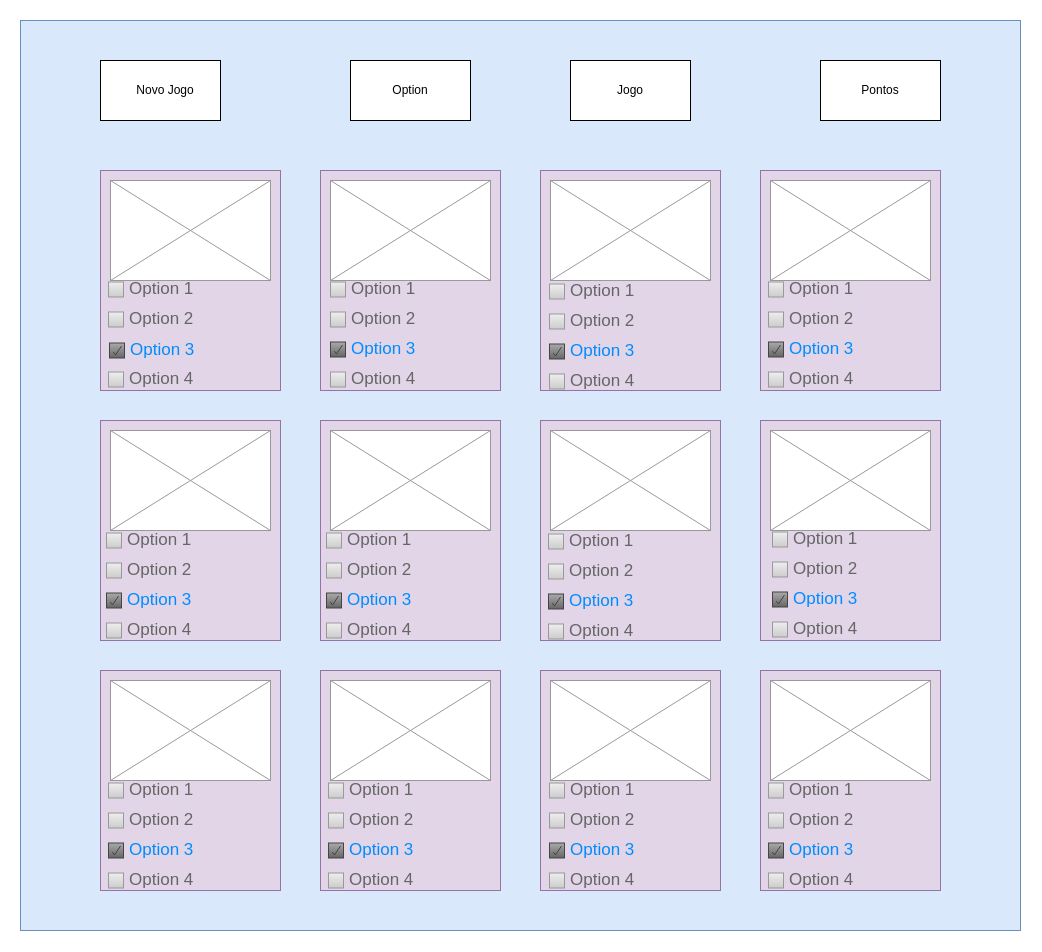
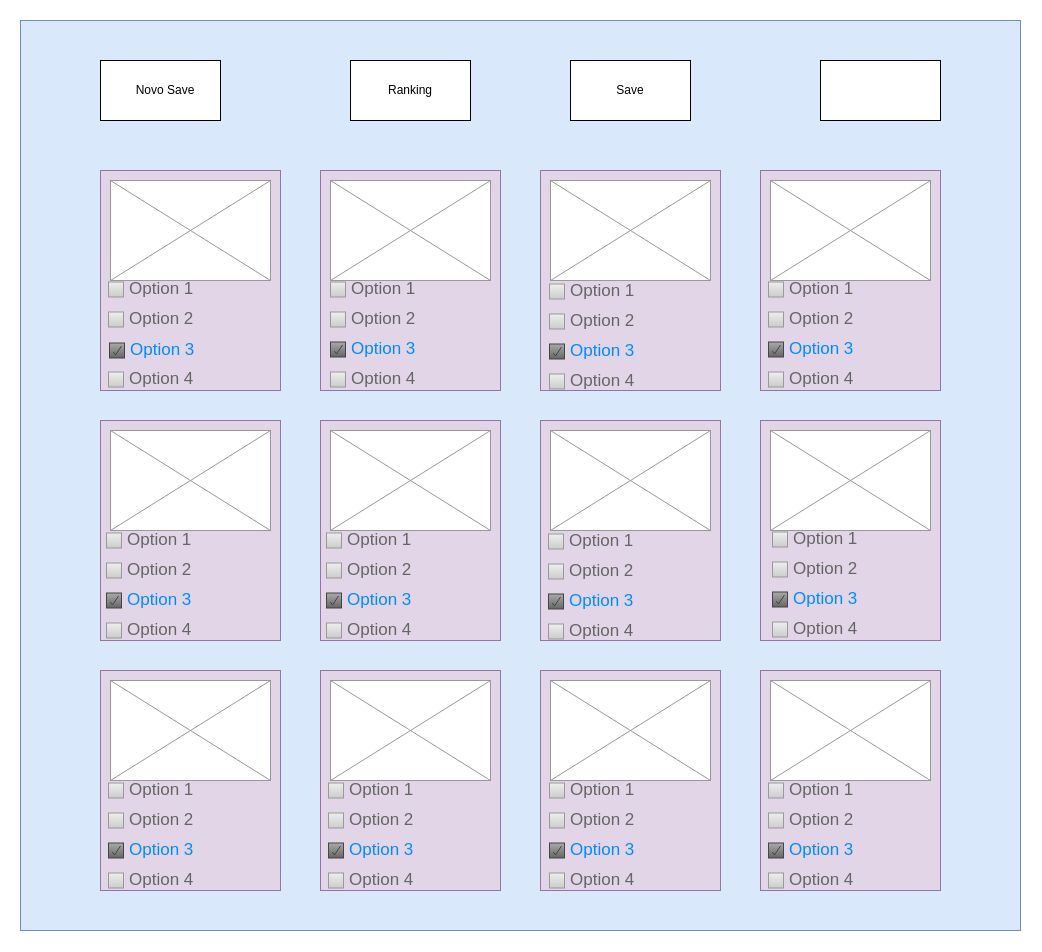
(166, 91) -> (166, 91)
(411, 91) -> (411, 91)
(631, 91) -> (631, 91)
(881, 91) -> none
